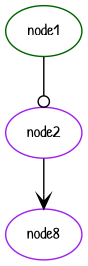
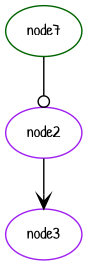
(44, 31) -> (44, 31)
(44, 234) -> (44, 234)
